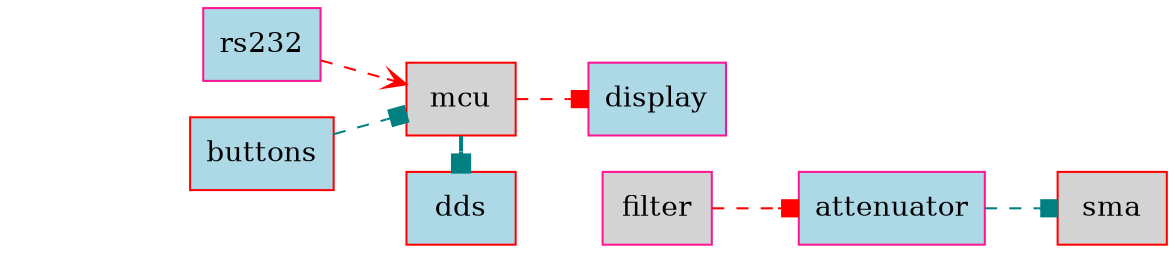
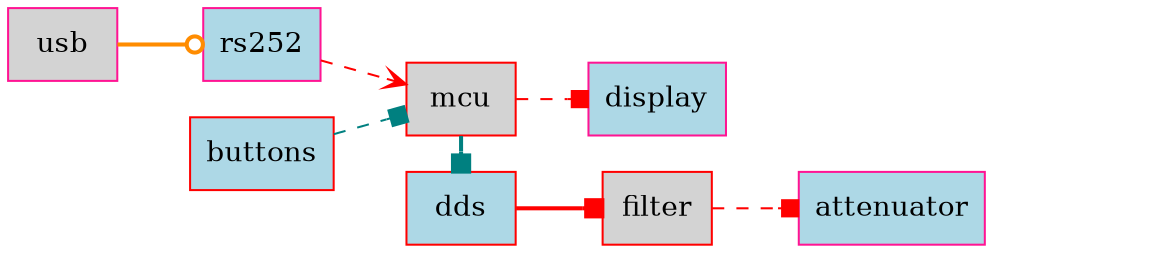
none -> (63, 44)
(262, 44) -> (262, 44)
none -> (549, 208)
(657, 208) -> (657, 208)
(1112, 208) -> none
